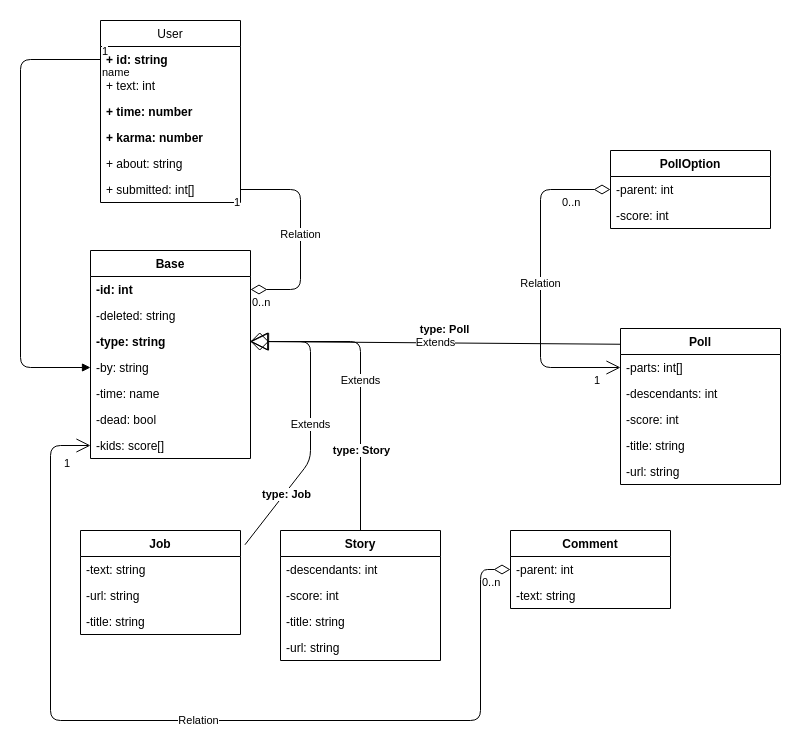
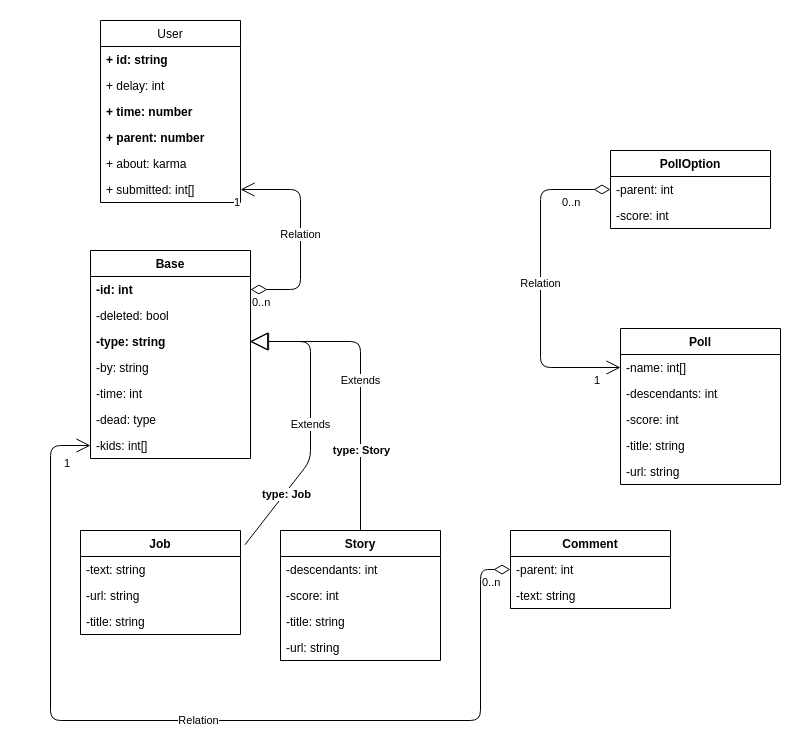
(137, 86) -> (139, 86)
(152, 138) -> (155, 138)
(150, 164) -> (148, 164)
(247, 190) -> (247, 190)
(21, 204) -> none
(144, 316) -> (137, 316)
(490, 343) -> none
(308, 344) -> (308, 344)
(665, 368) -> (662, 368)
(128, 394) -> (123, 394)
(128, 420) -> (130, 420)
(138, 446) -> (130, 446)
